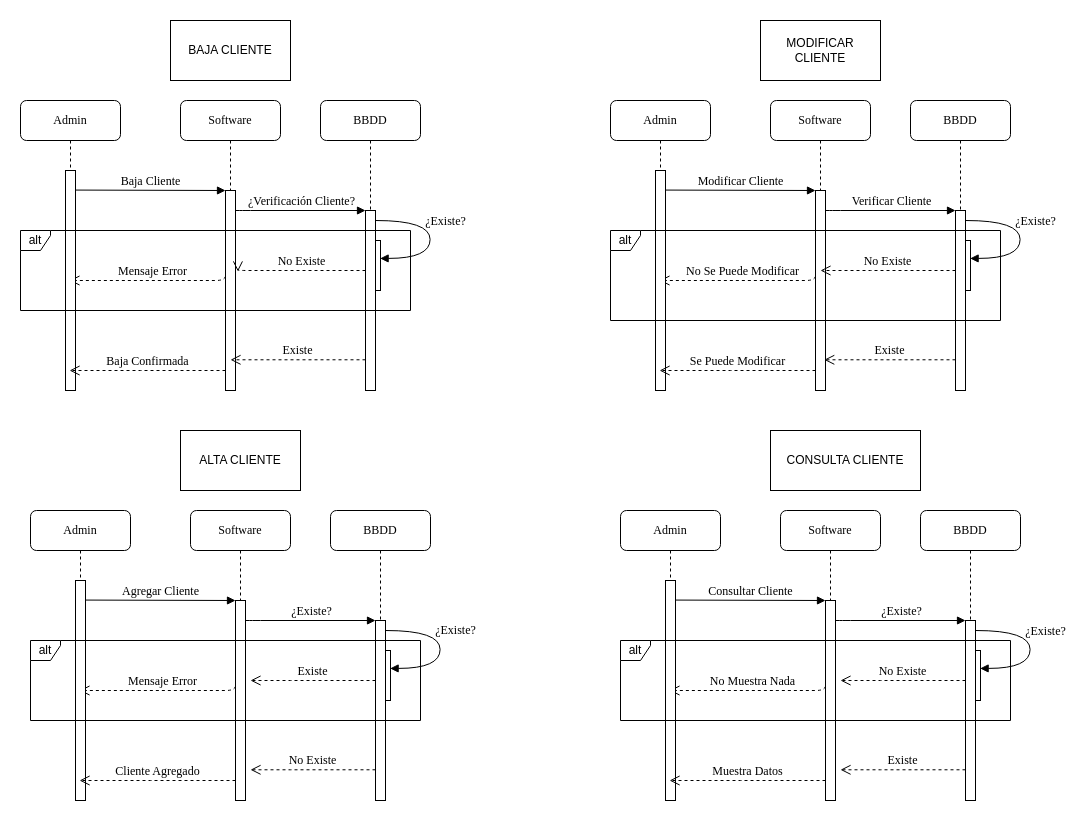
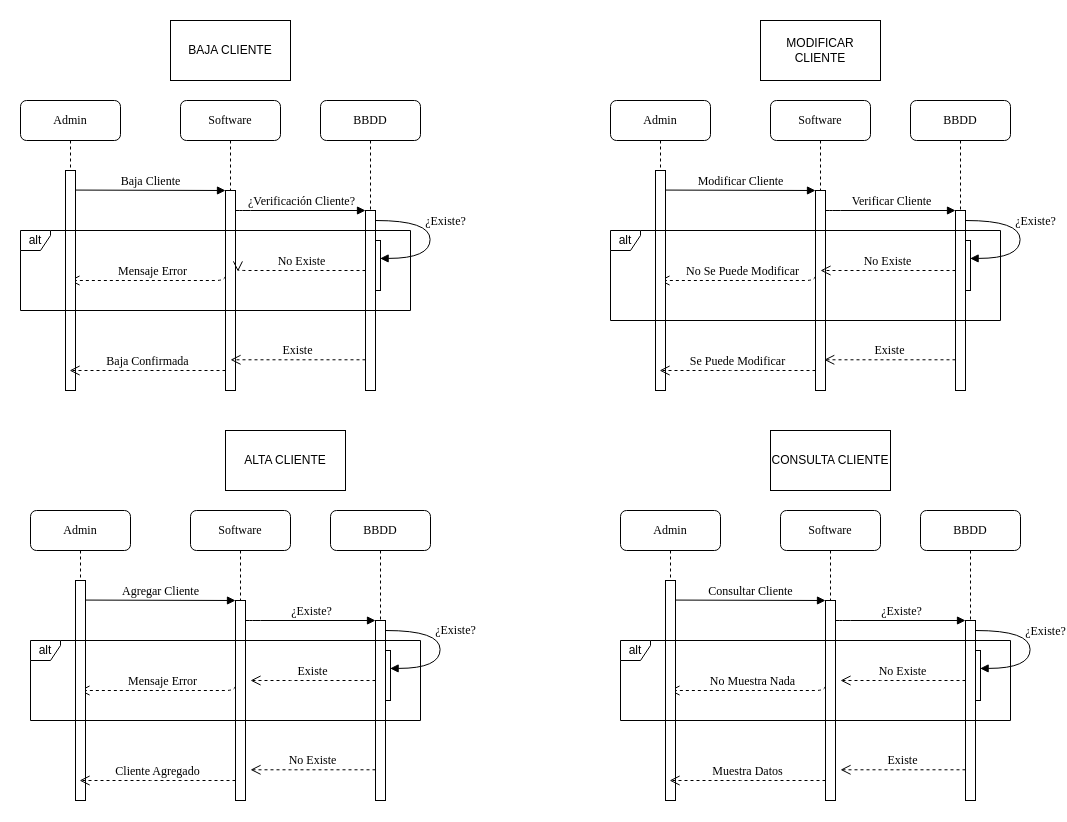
(241, 461) -> (286, 461)
(846, 461) -> (831, 461)
